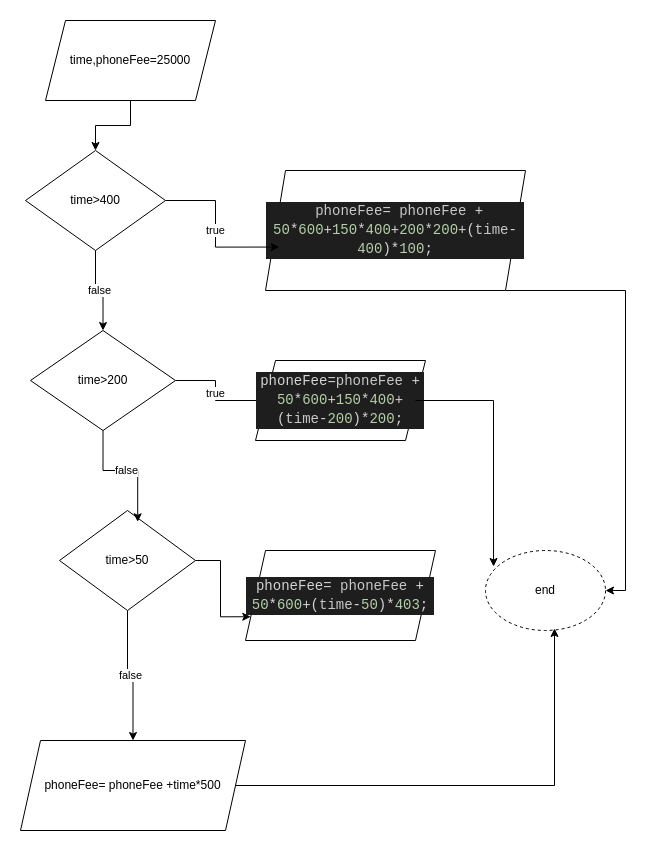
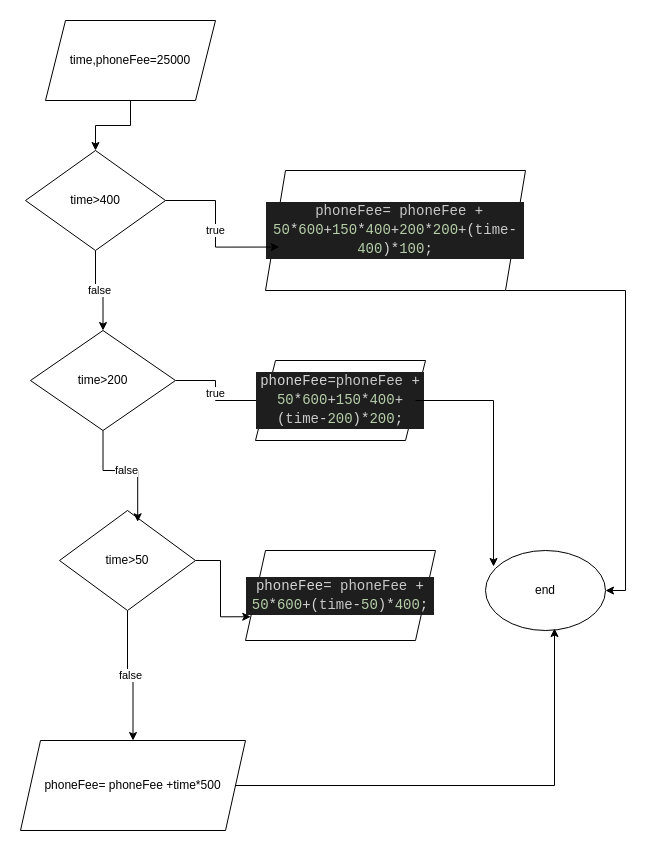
(546, 591) -> (546, 591)
(341, 596) -> (341, 596)
